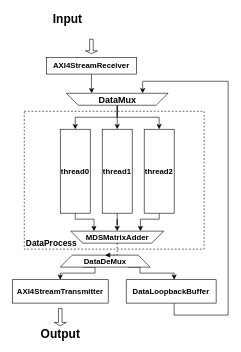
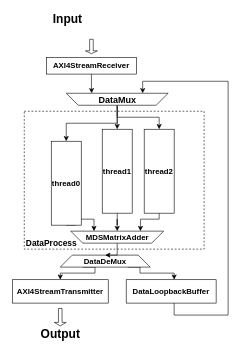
(75, 171) -> (66, 183)
(117, 252) -> (117, 252)
